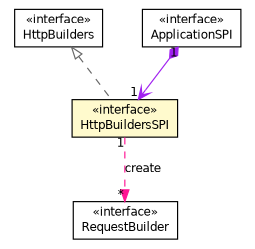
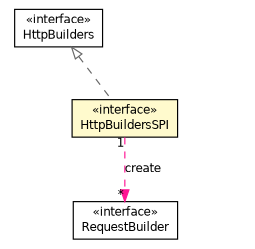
(192, 28) -> none
